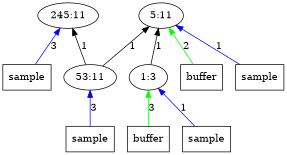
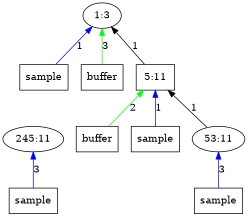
(161, 16) -> (155, 77)
(80, 50) -> none
(154, 50) -> (130, 48)
